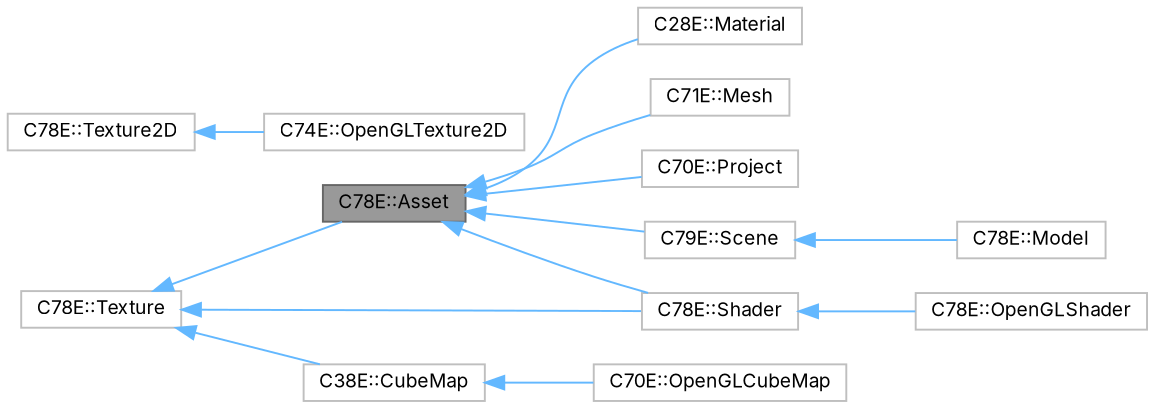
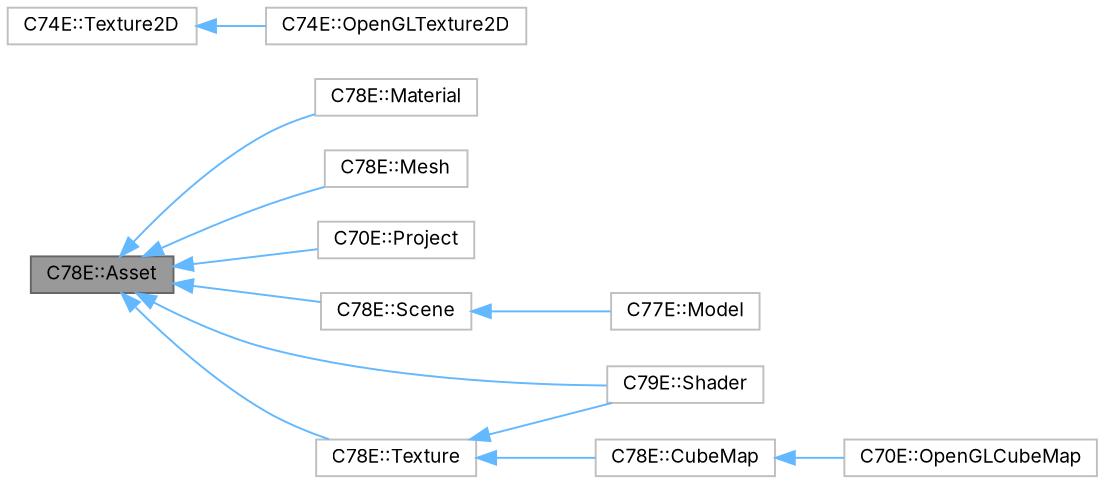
(720, 26) -> (396, 97)
(720, 97) -> (396, 169)
(101, 132) -> (102, 26)
(720, 240) -> (396, 311)
(1031, 240) -> (685, 311)
(257, 253) -> (225, 385)
(720, 311) -> (685, 385)
(1031, 311) -> none
(394, 383) -> (685, 458)
